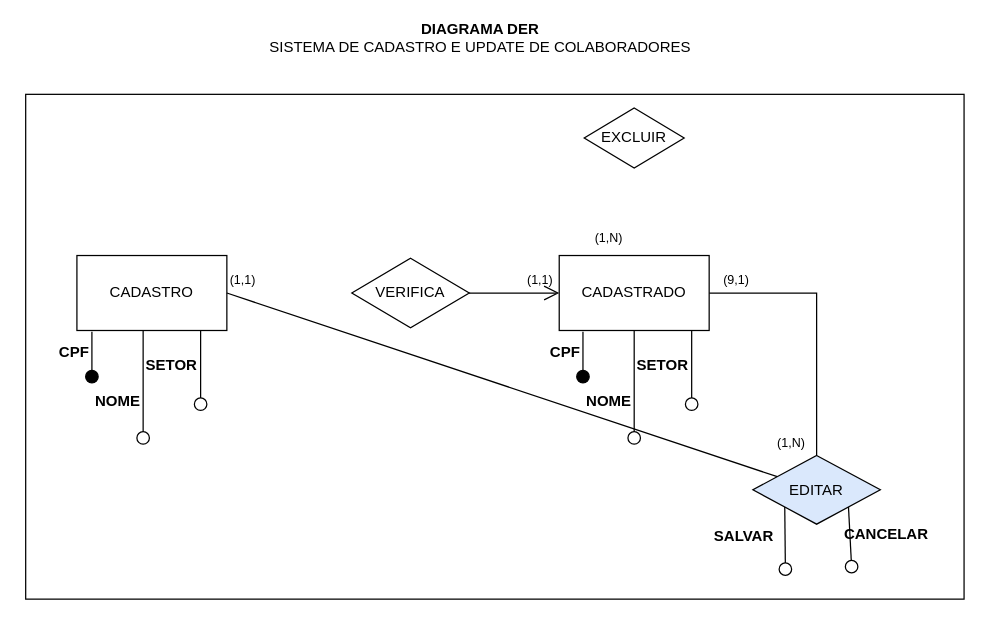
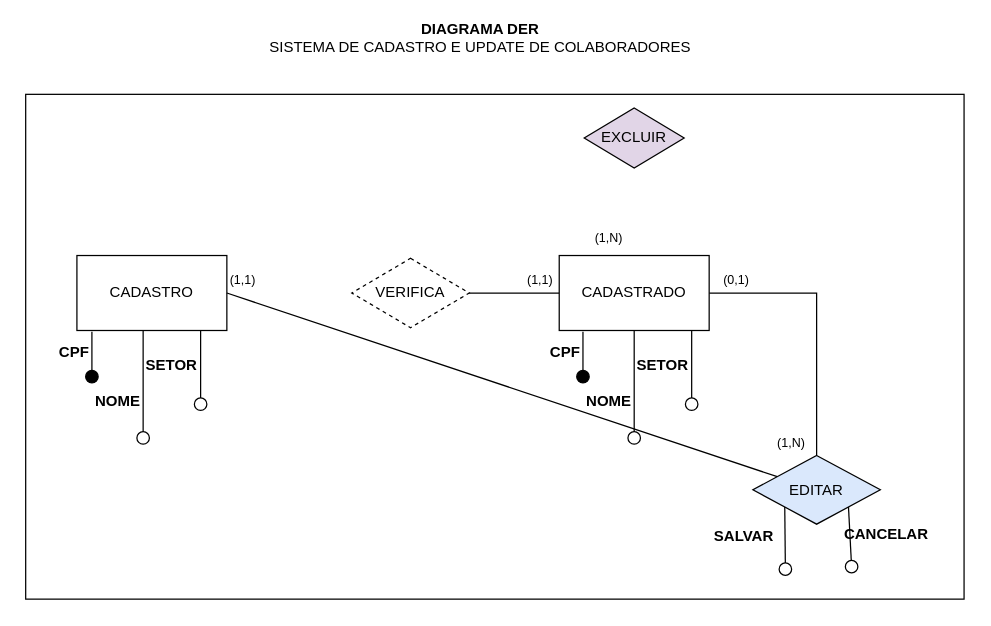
(634, 138) -> (634, 138)
(737, 279) -> (737, 279)
(411, 293) -> (411, 293)
(553, 293) -> (553, 293)
